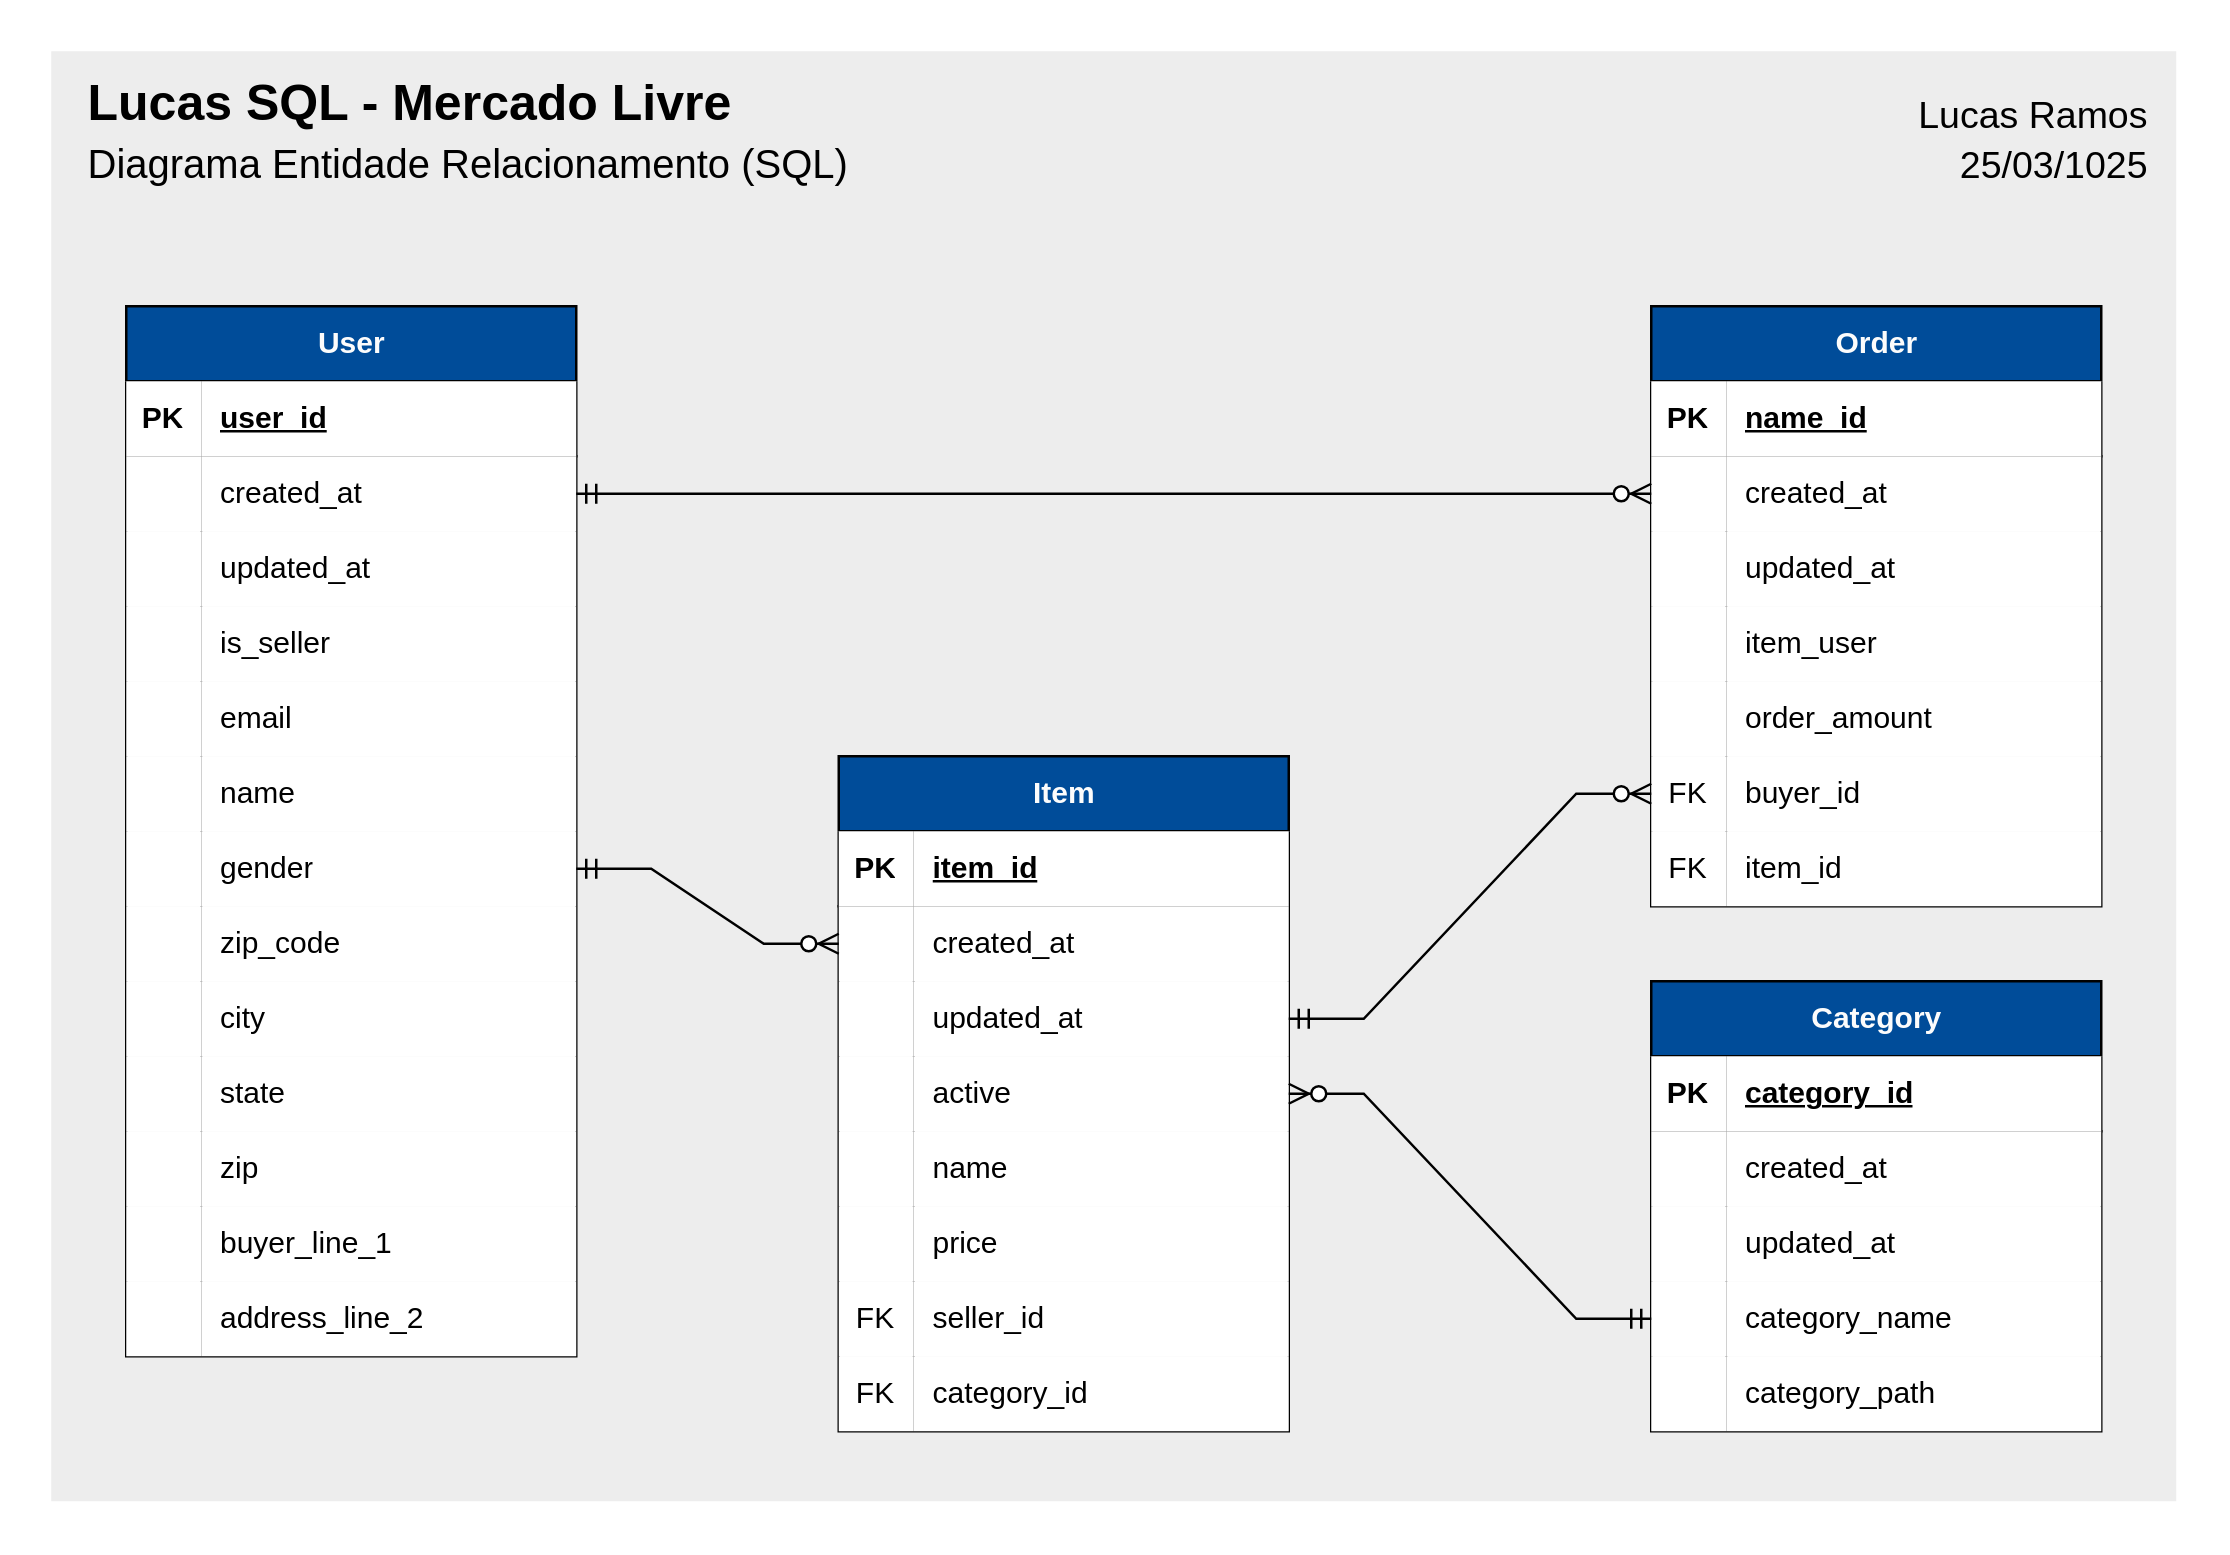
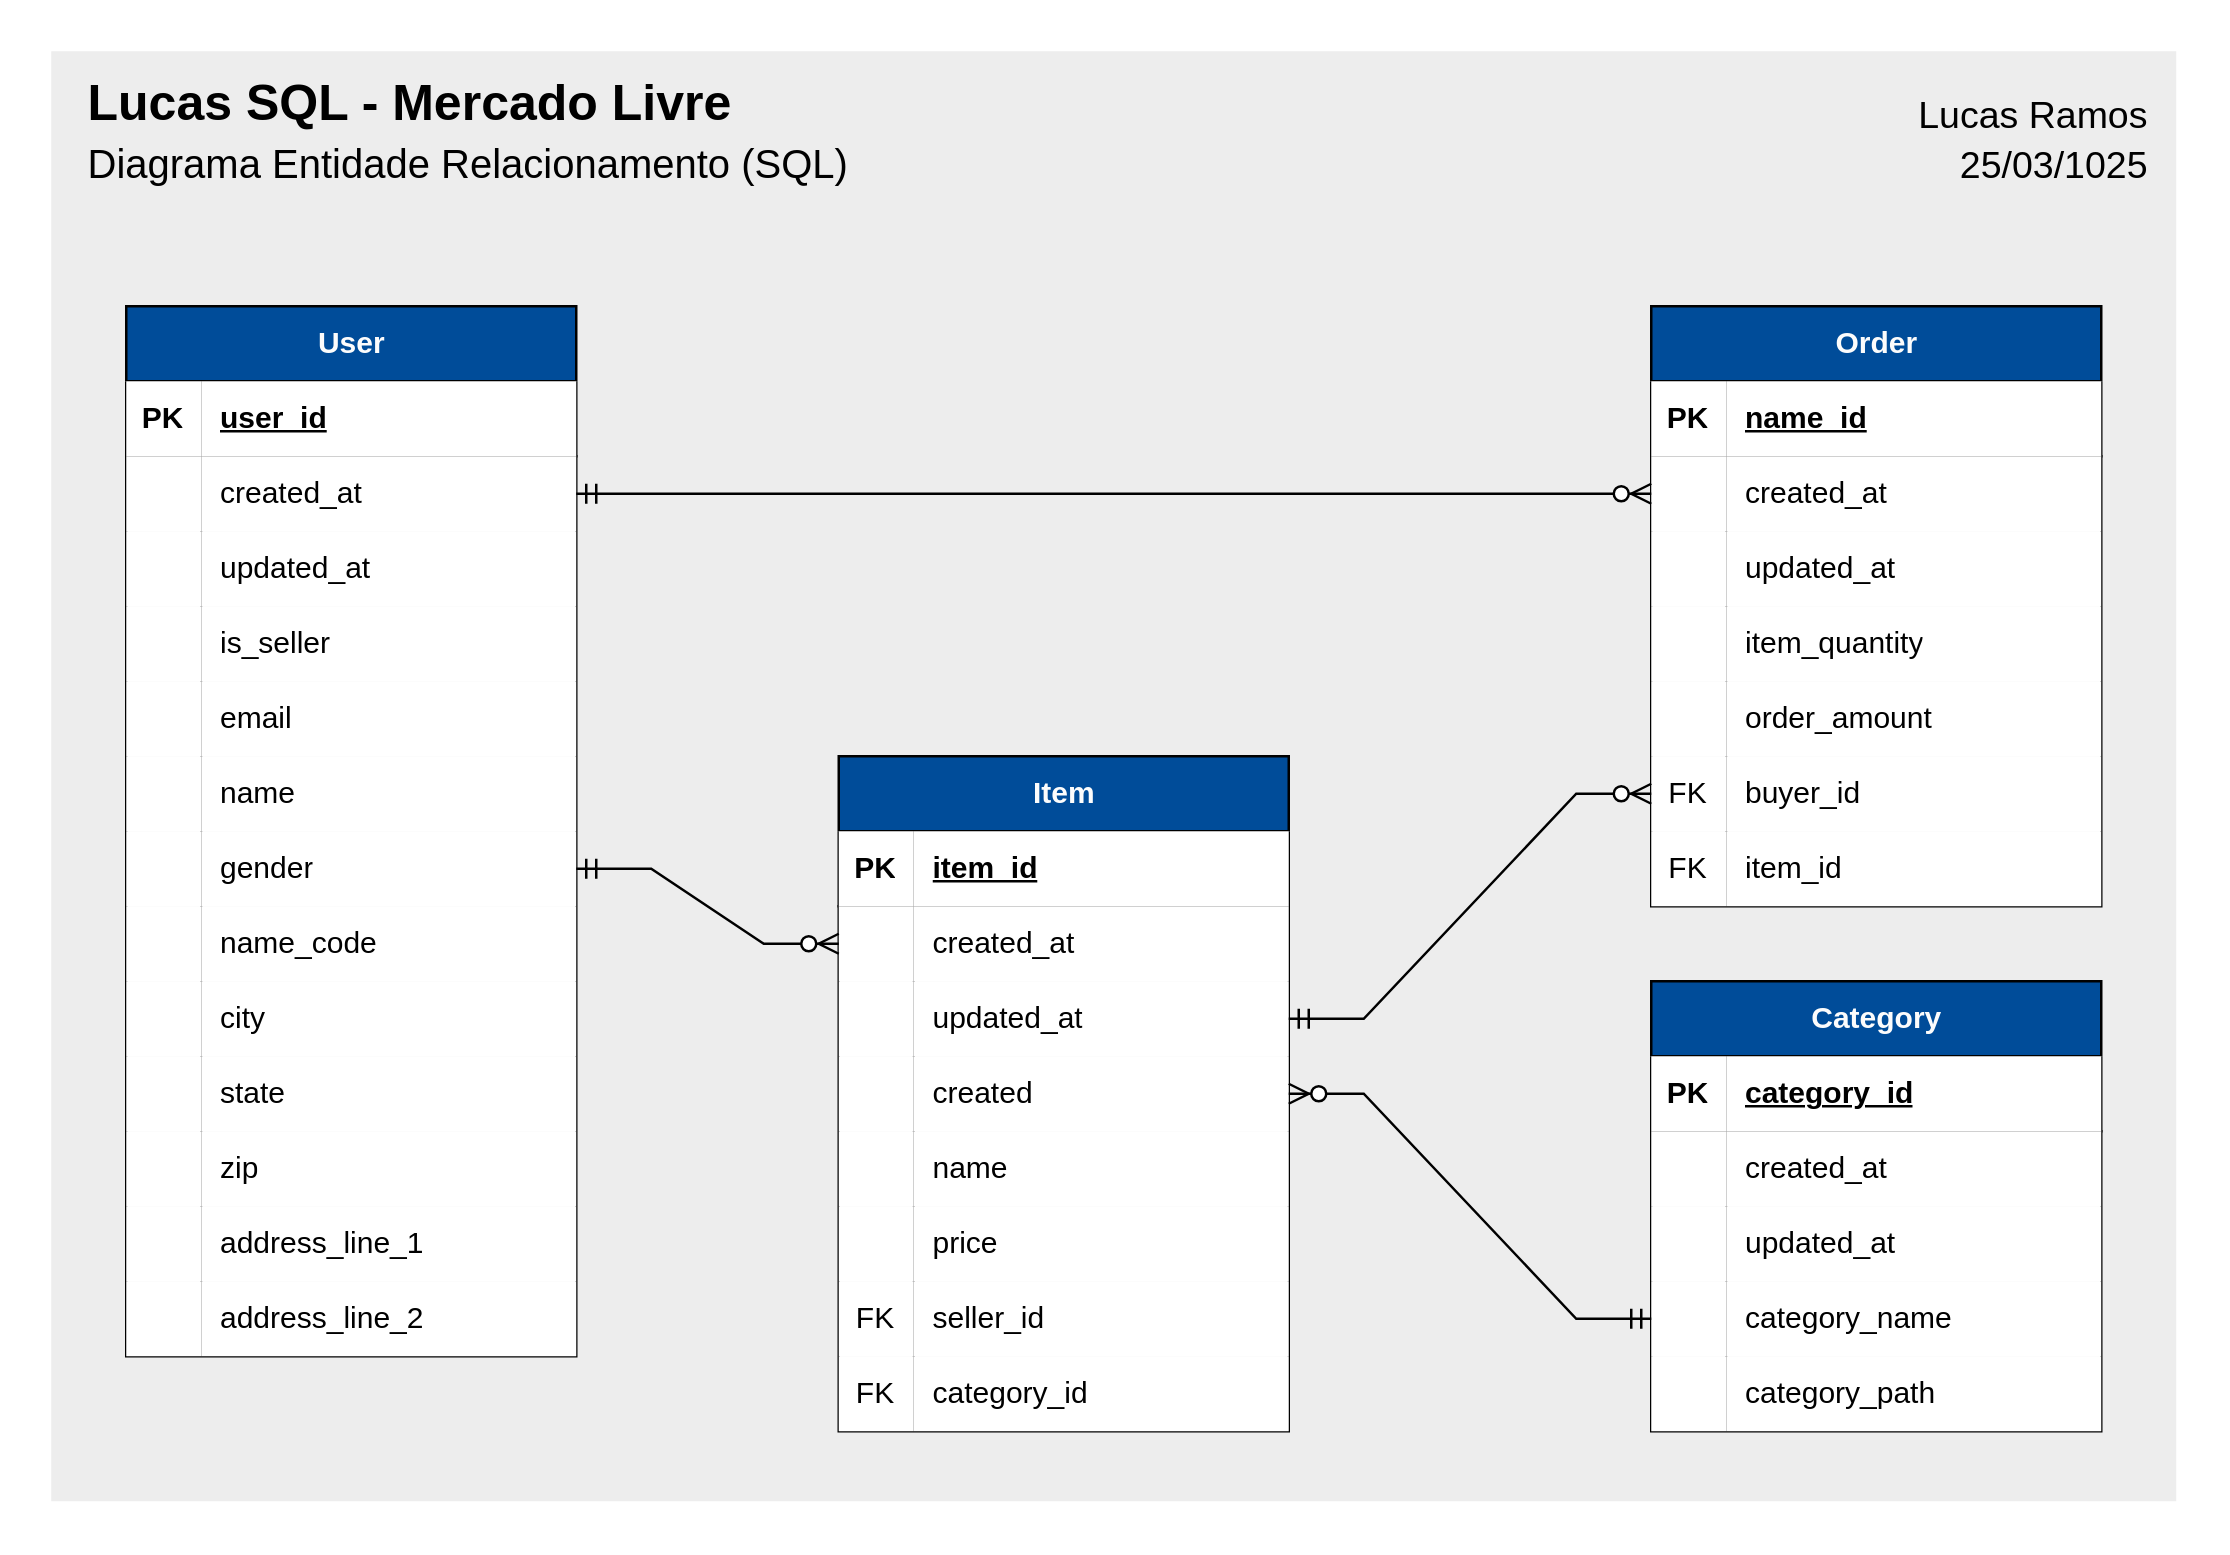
(1818, 644) -> (1848, 644)
(285, 944) -> (297, 944)
(980, 1094) -> (993, 1094)
(314, 1244) -> (331, 1244)
